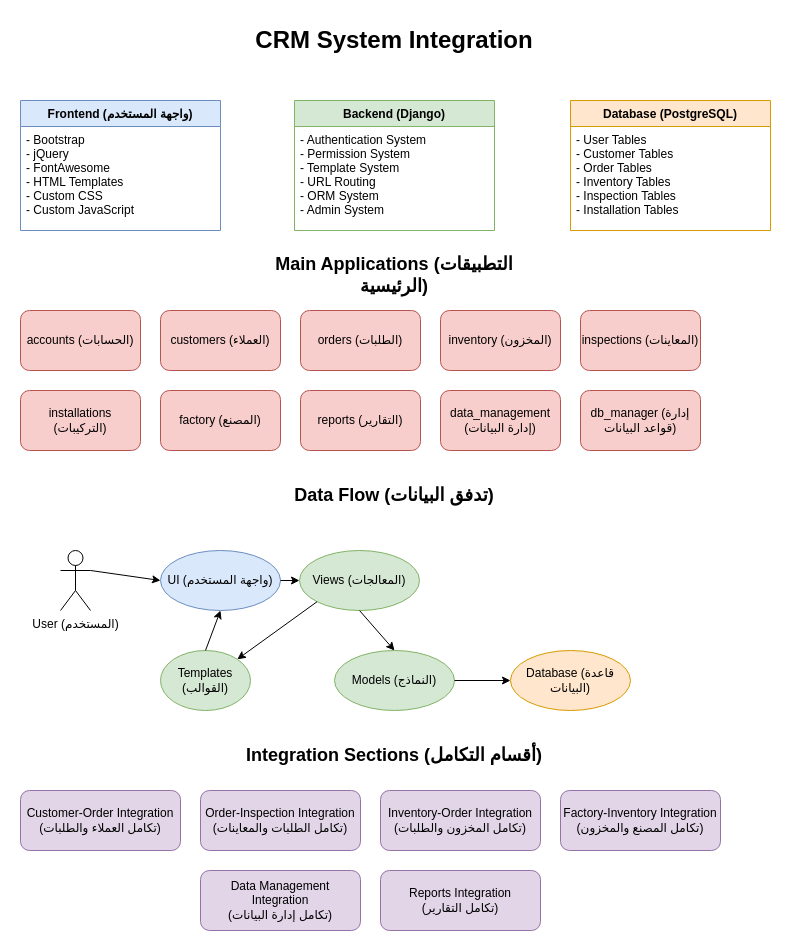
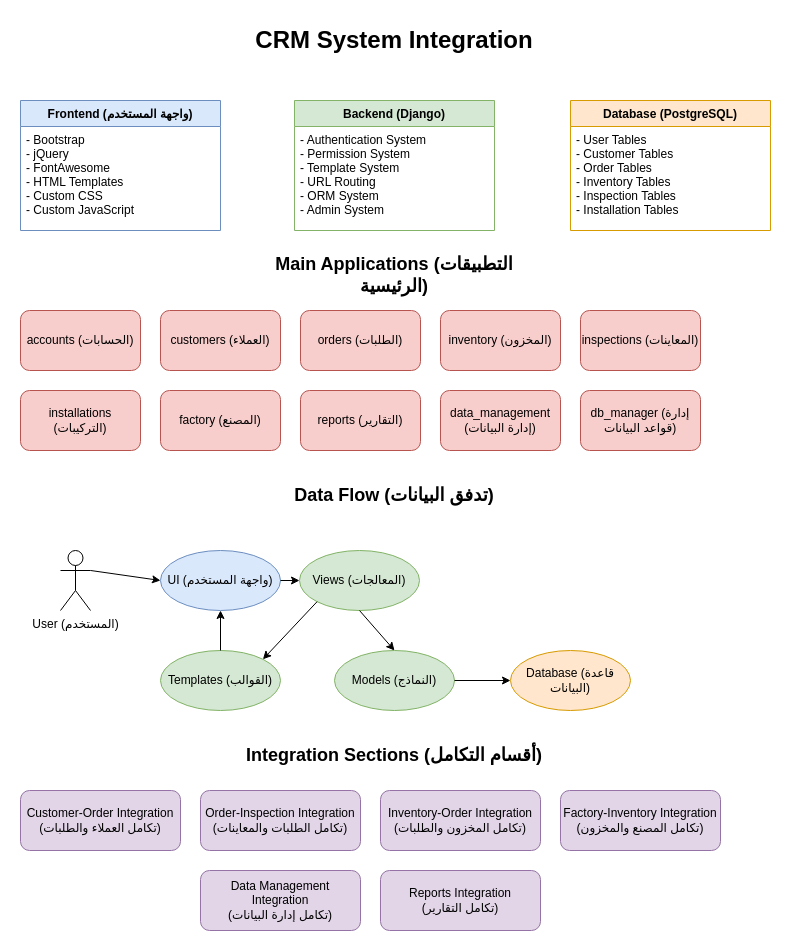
(206, 681) -> (221, 681)
